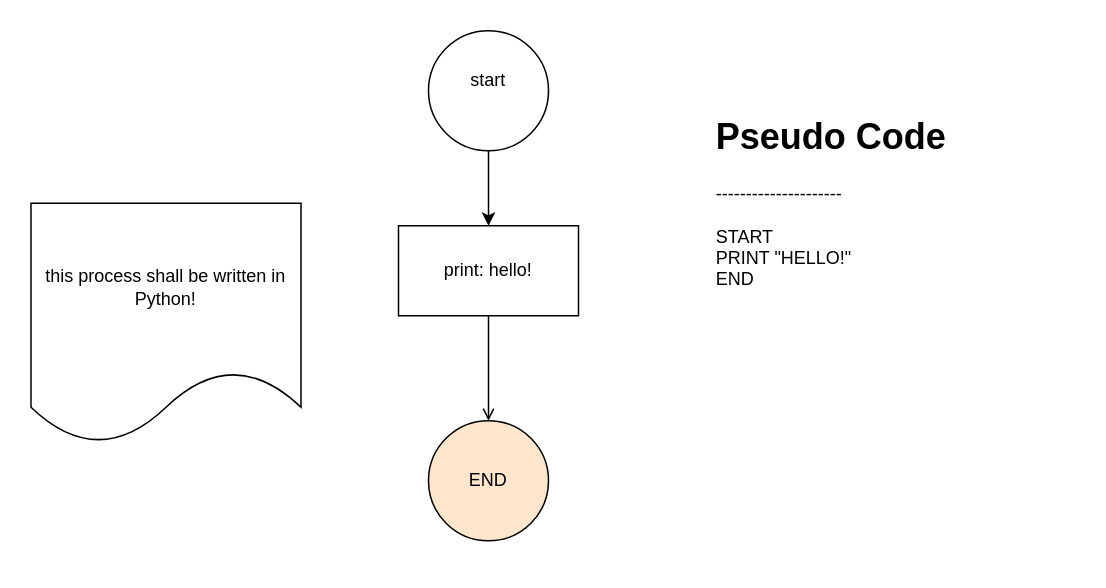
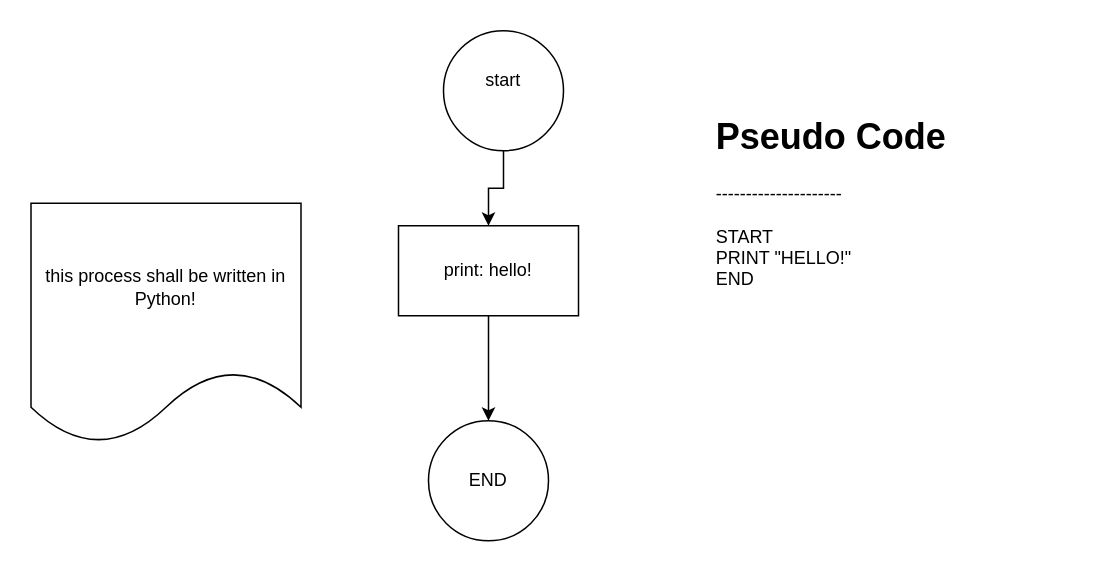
(488, 91) -> (503, 91)
(488, 411) -> (488, 409)
(488, 481) -> (488, 481)
